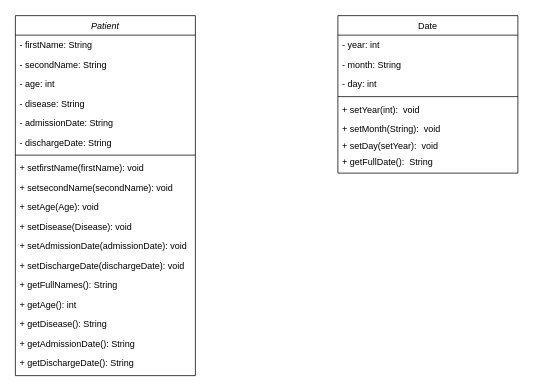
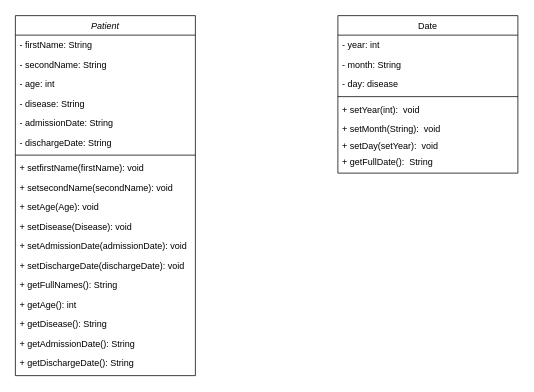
(363, 84) -> (373, 84)
